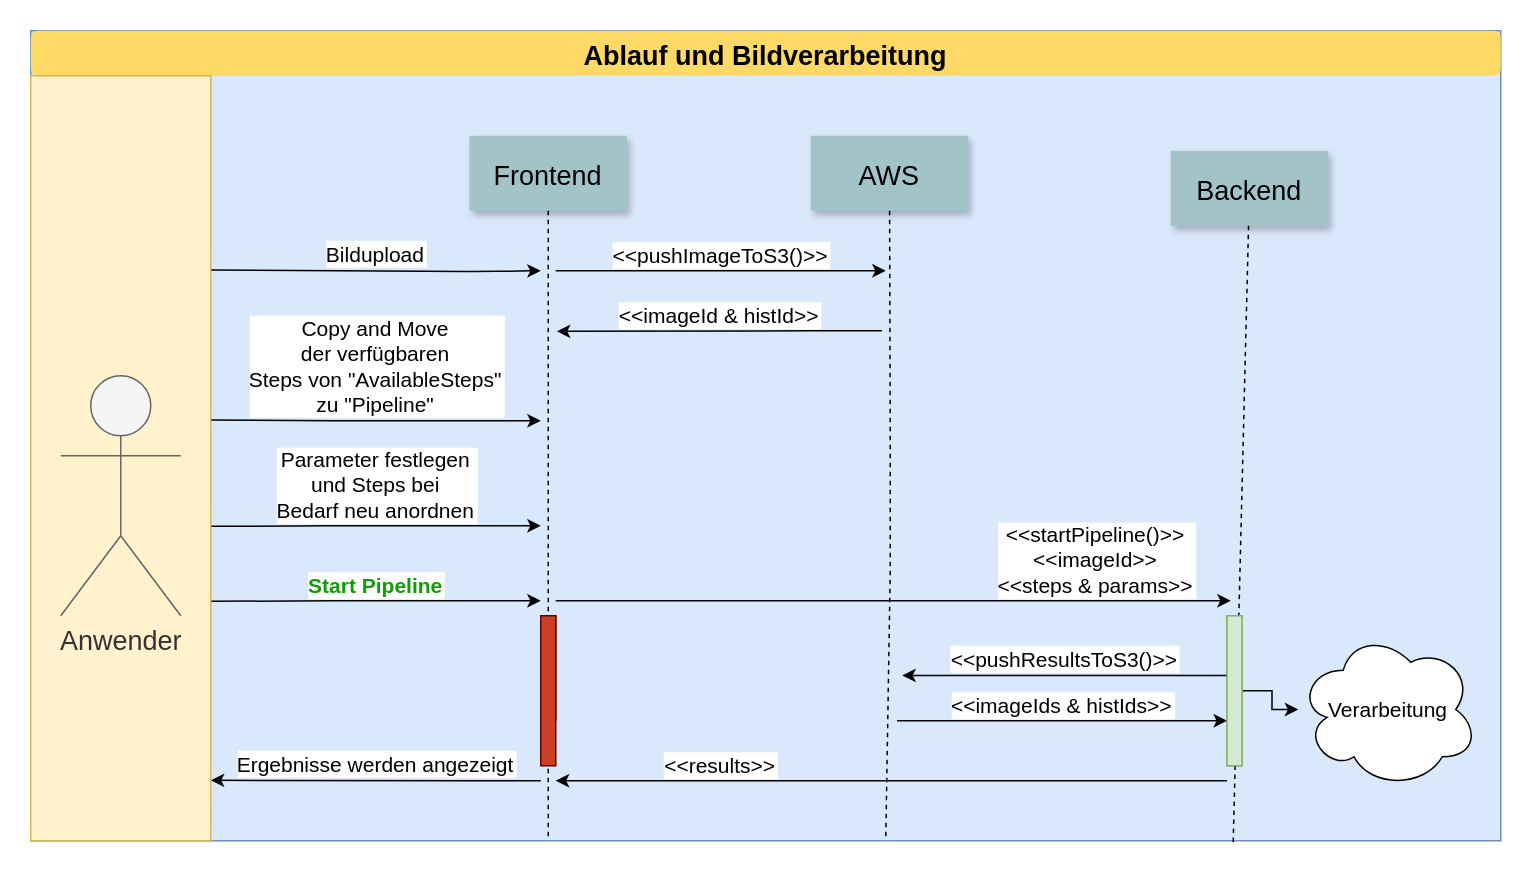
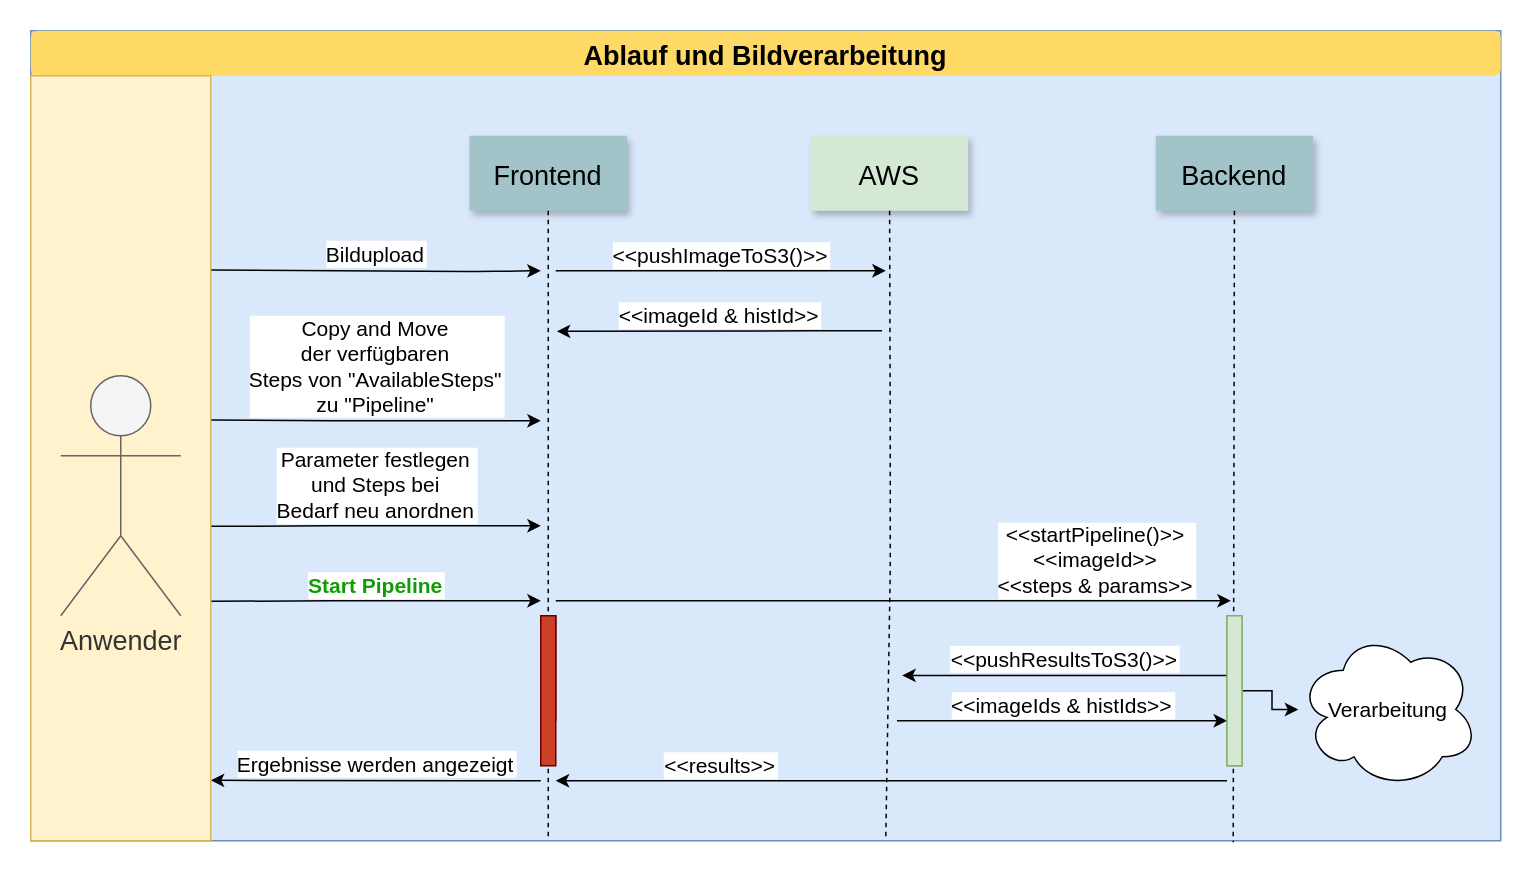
(890, 173) -> (890, 173)
(1250, 188) -> (1235, 173)
